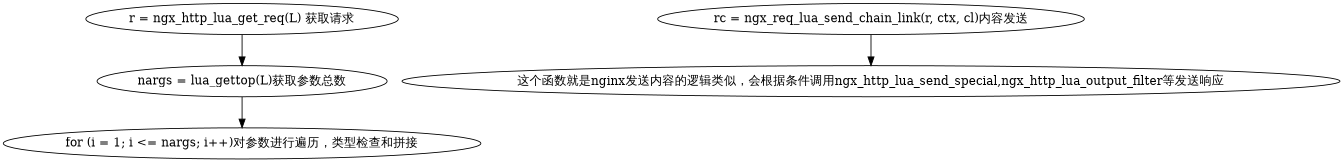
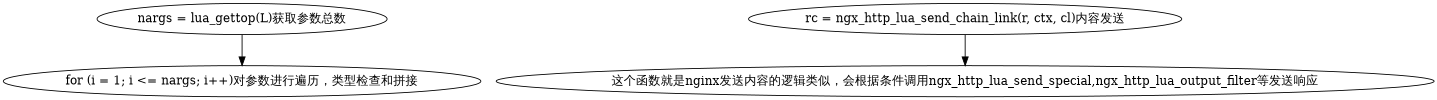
(242, 19) -> none
(871, 19) -> (965, 19)
